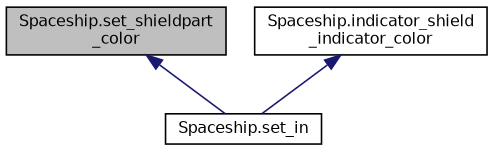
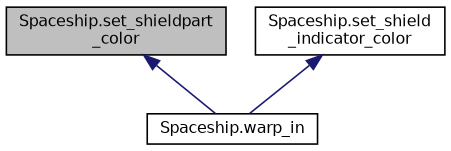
(371, 31) -> (350, 31)
(244, 129) -> (232, 129)
